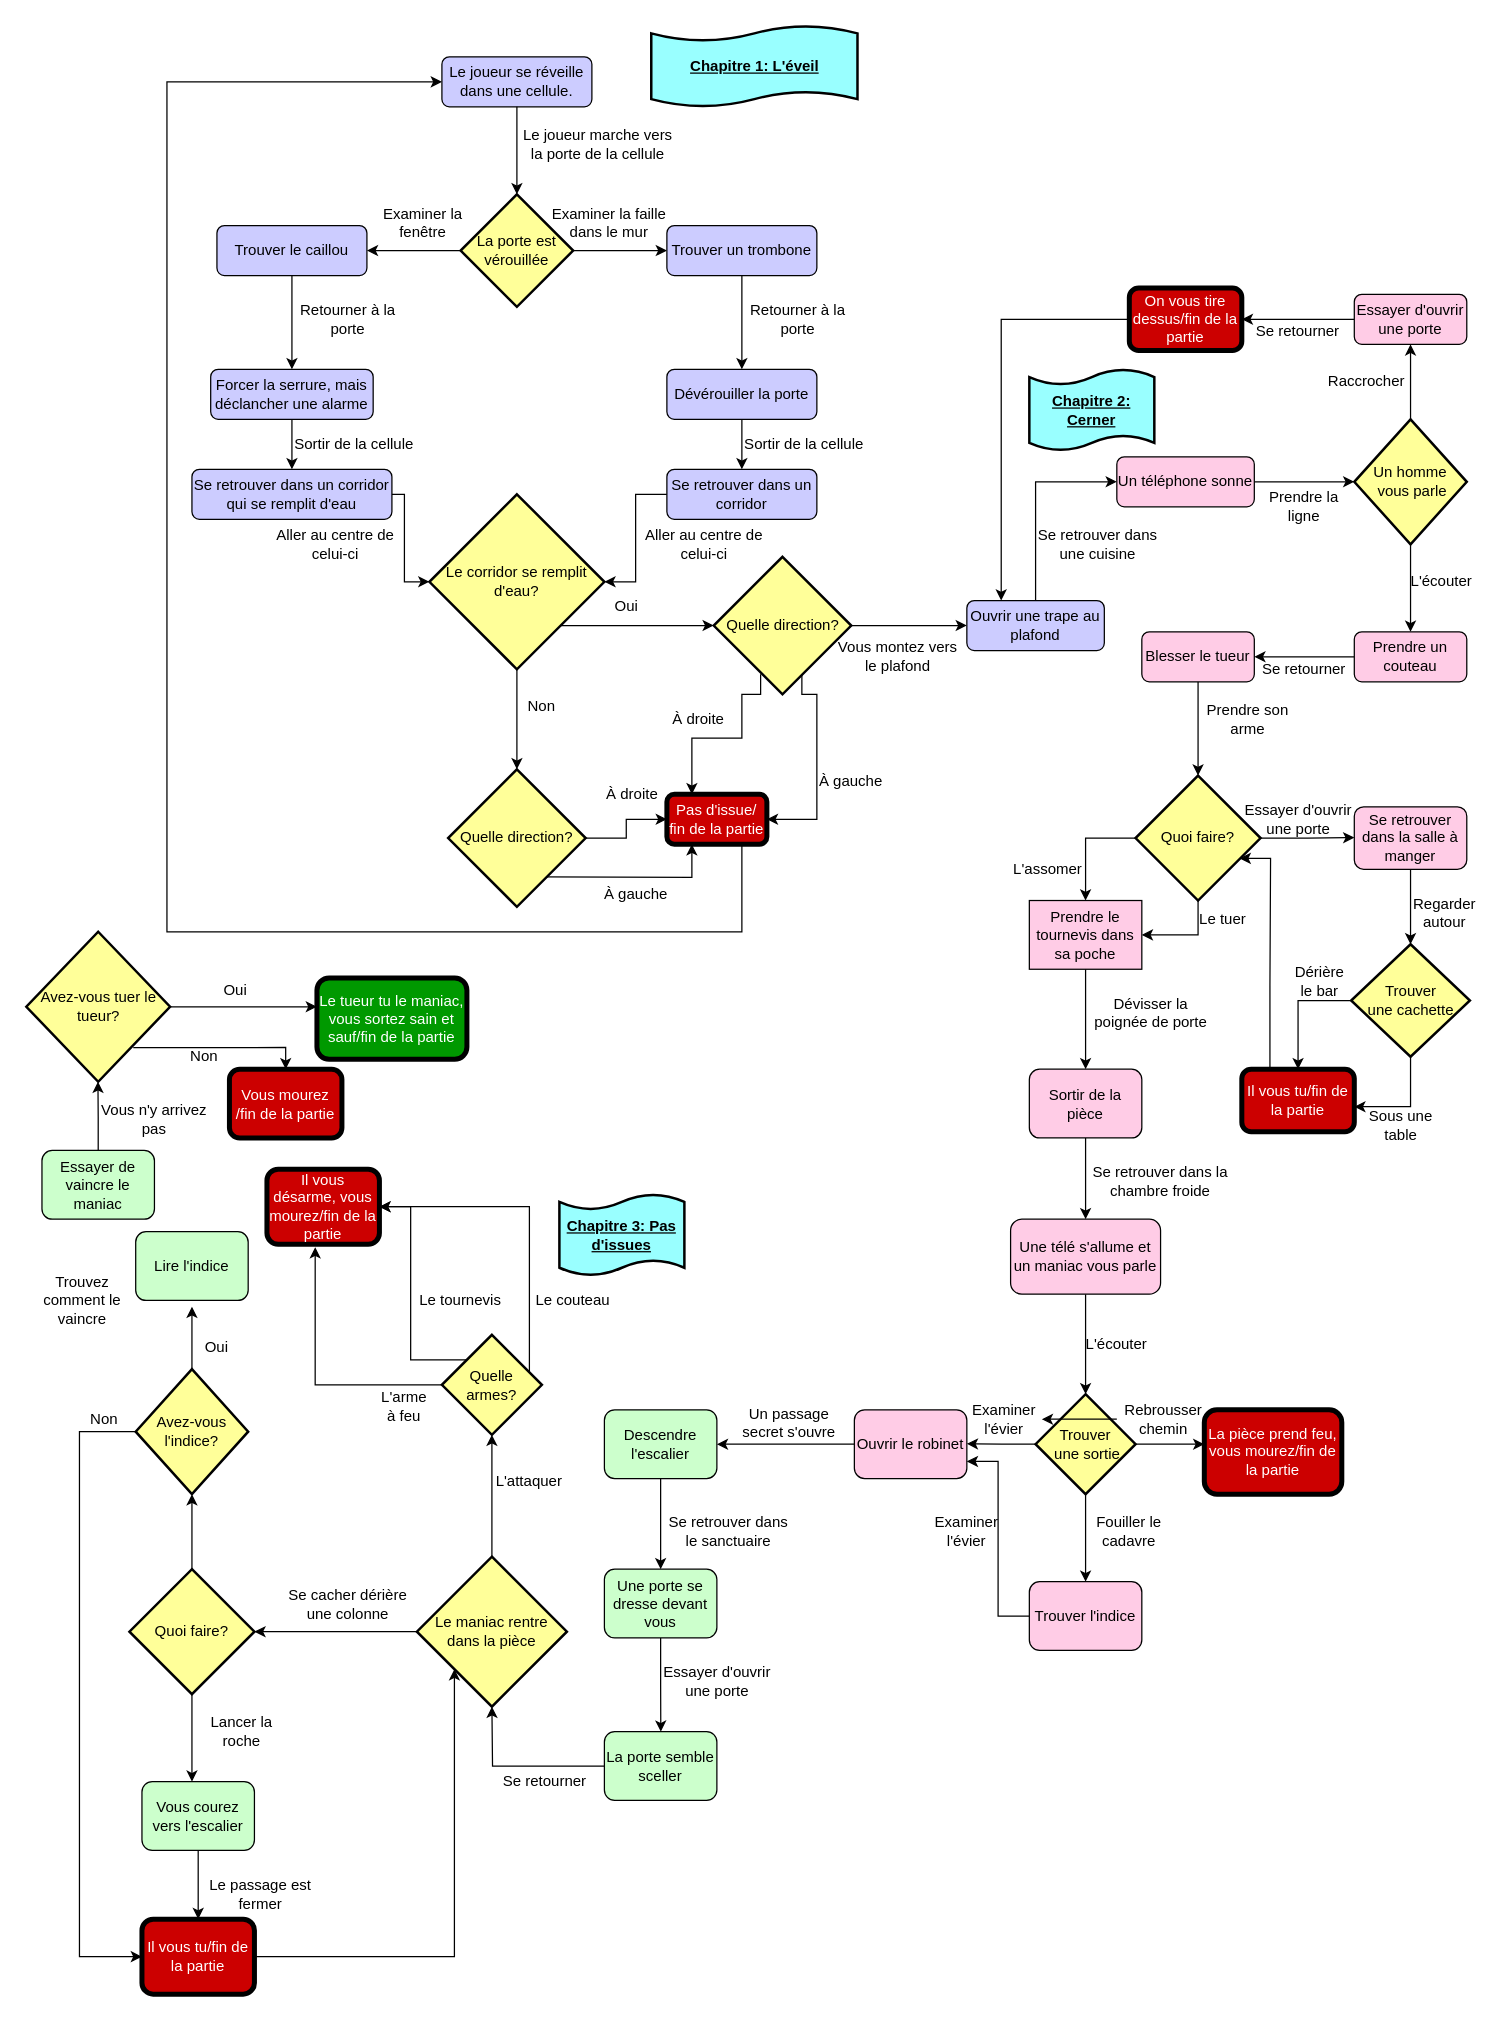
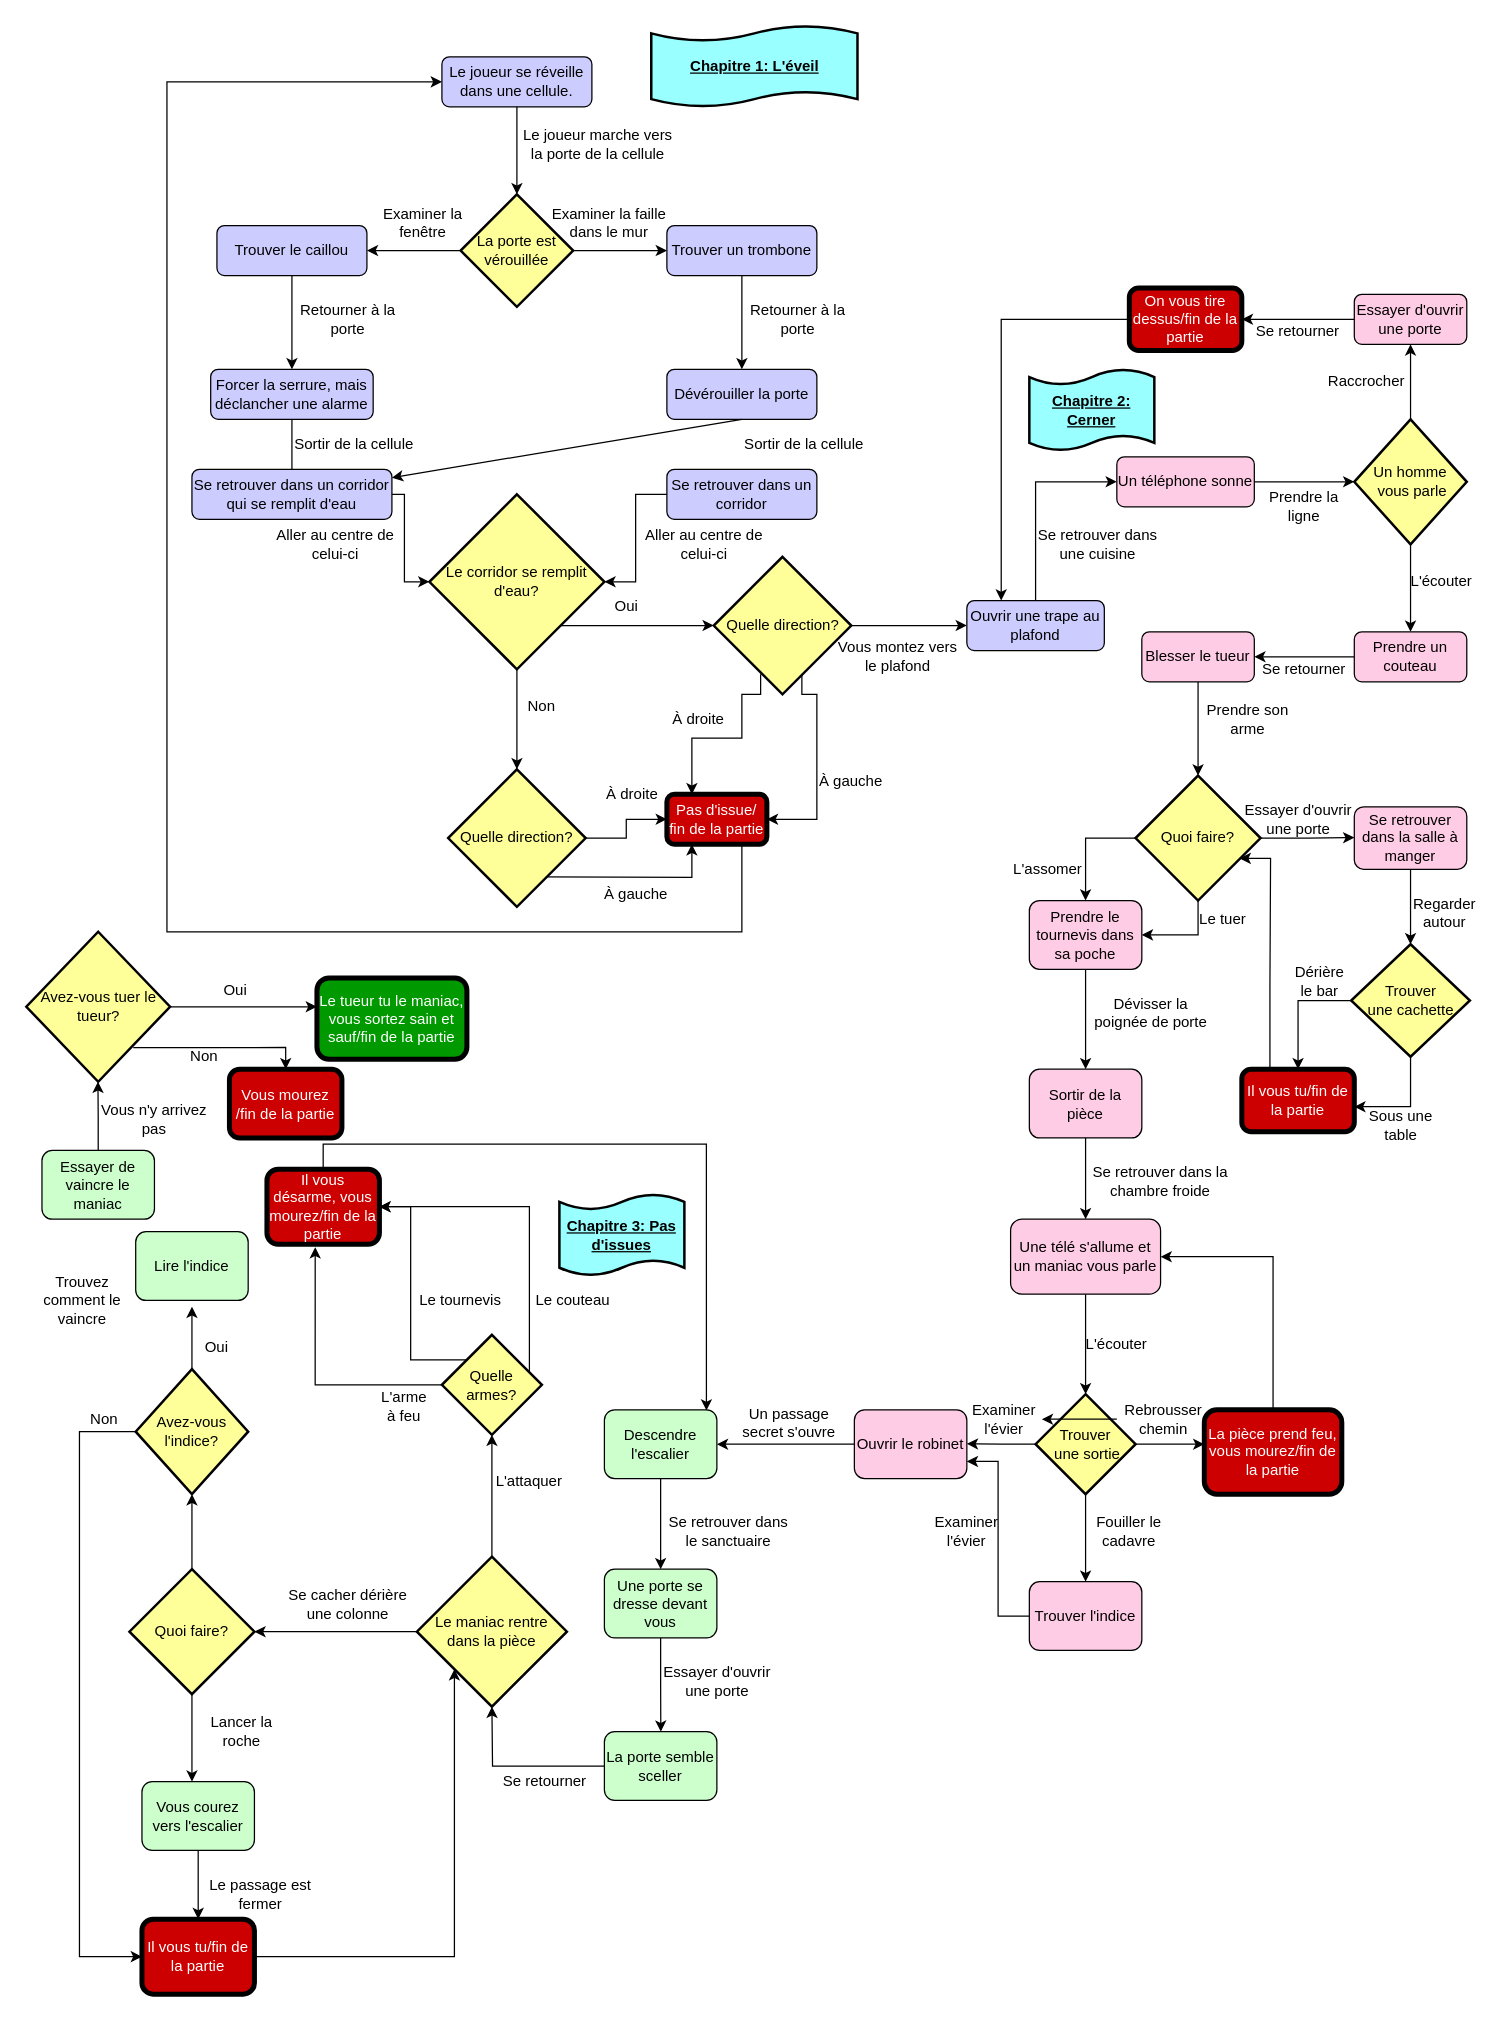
(742, 440) -> (571, 448)
(292, 459) -> (292, 462)
(1086, 935) -> (1086, 935)
none -> (631, 1144)
none -> (1273, 1281)
